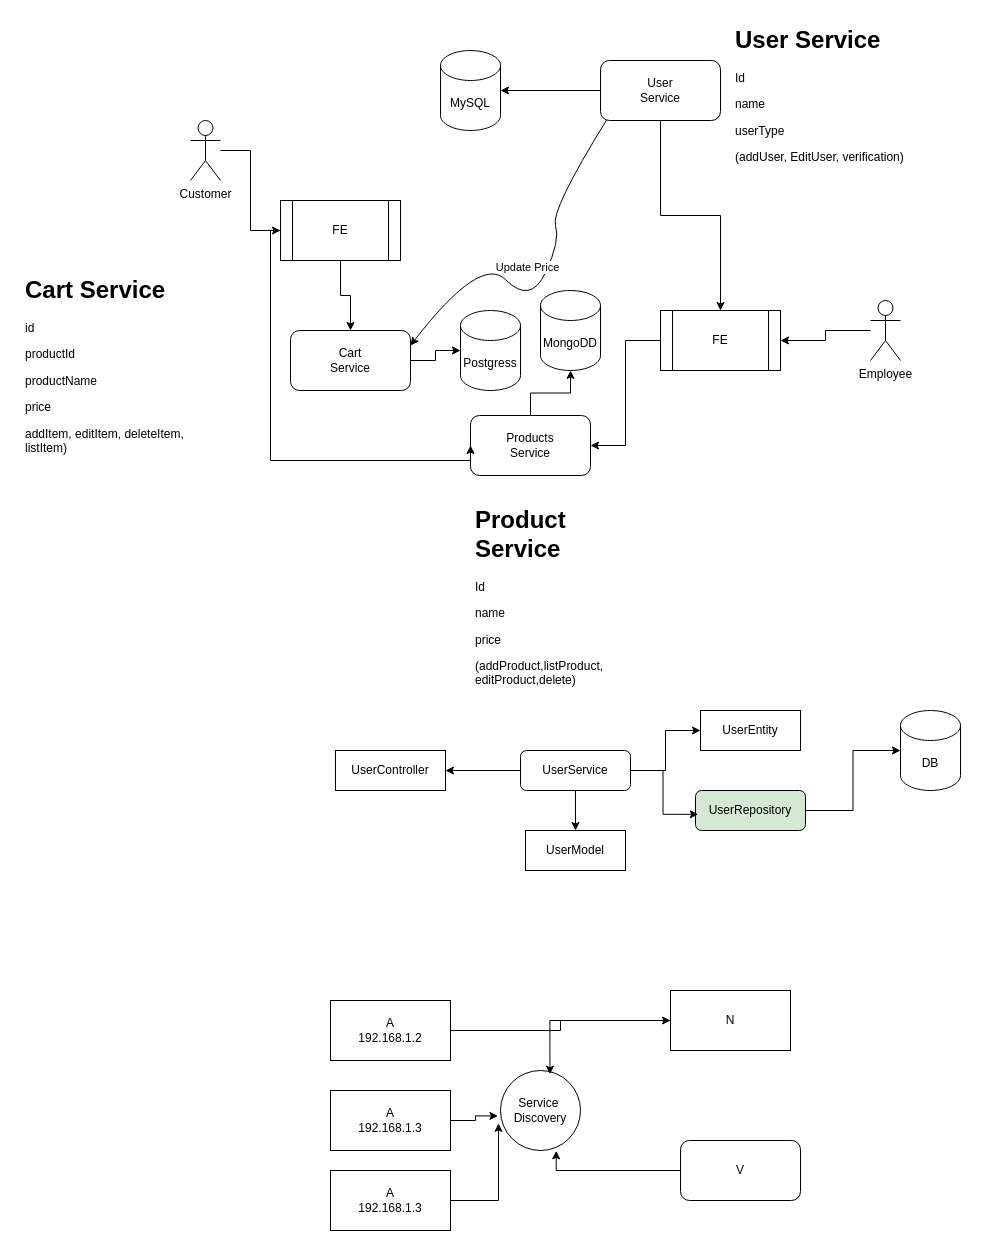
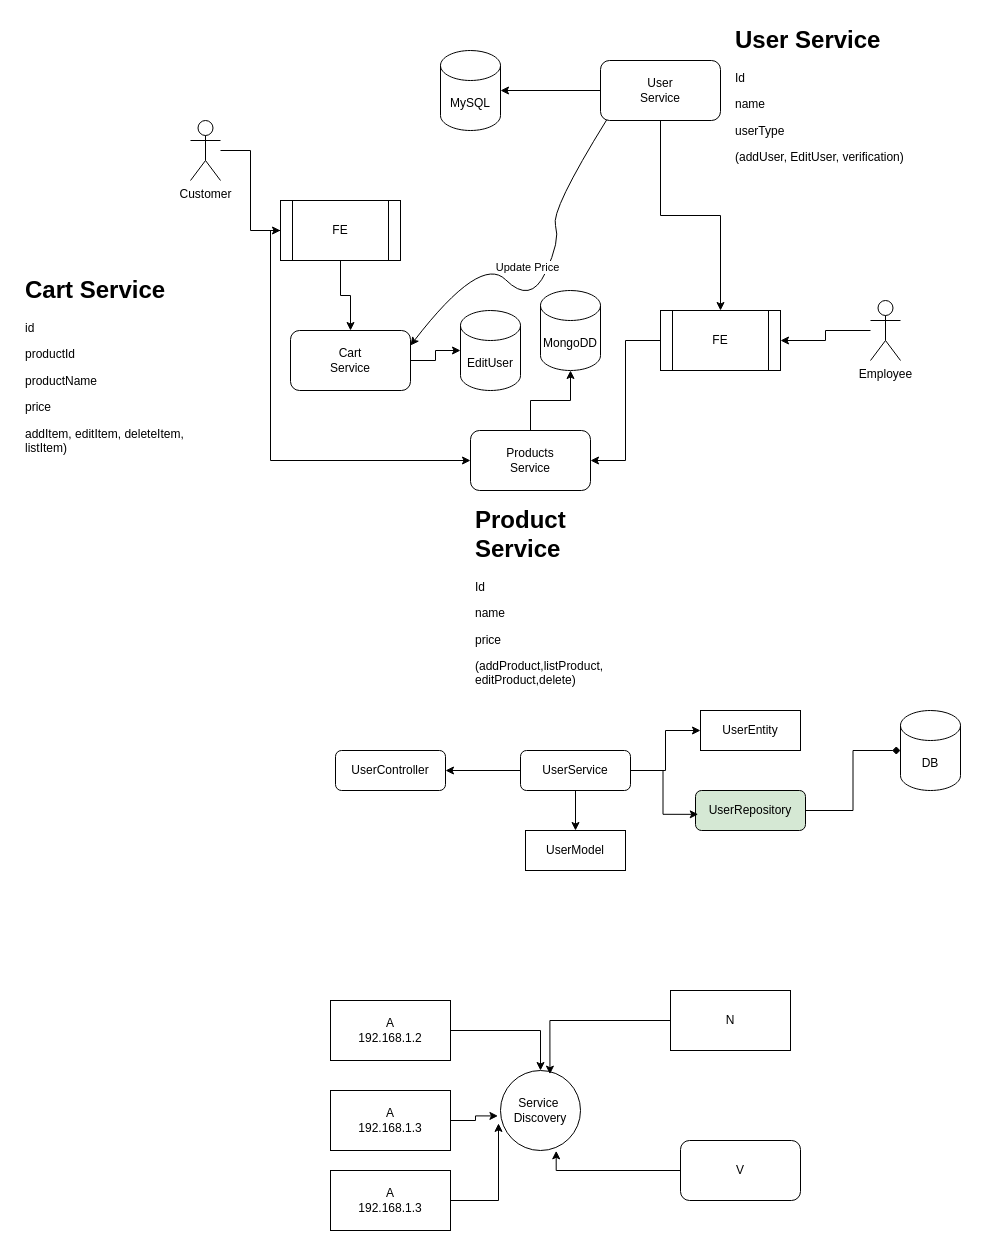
(491, 364) -> (491, 364)
(531, 446) -> (531, 461)
(892, 751) -> (892, 751)
(391, 771) -> (391, 771)
(554, 1031) -> (541, 1046)
